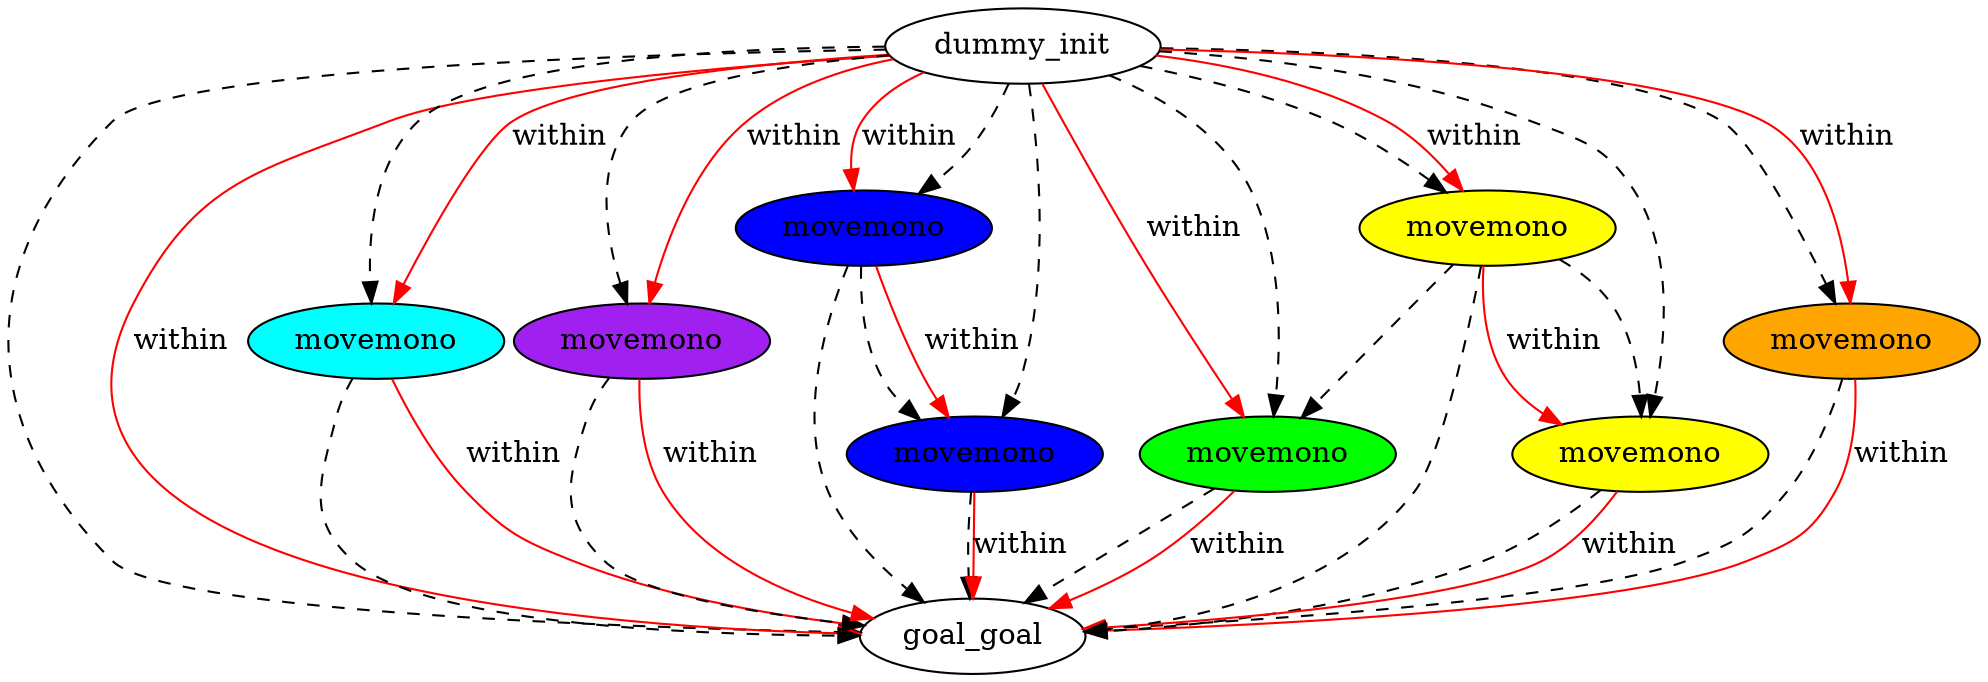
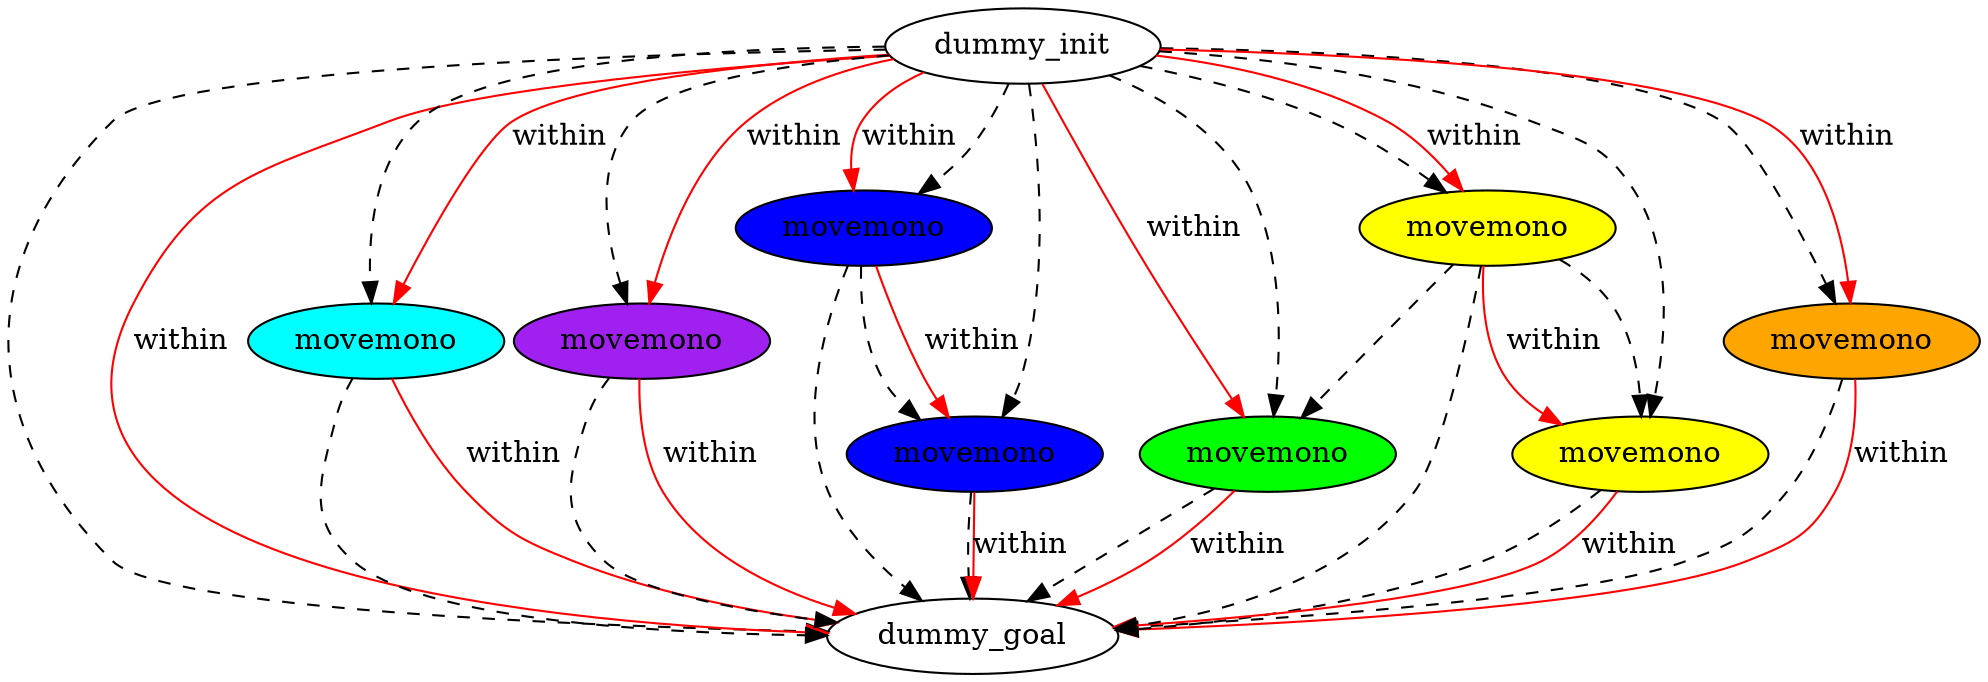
(973, 636) -> (973, 636)
